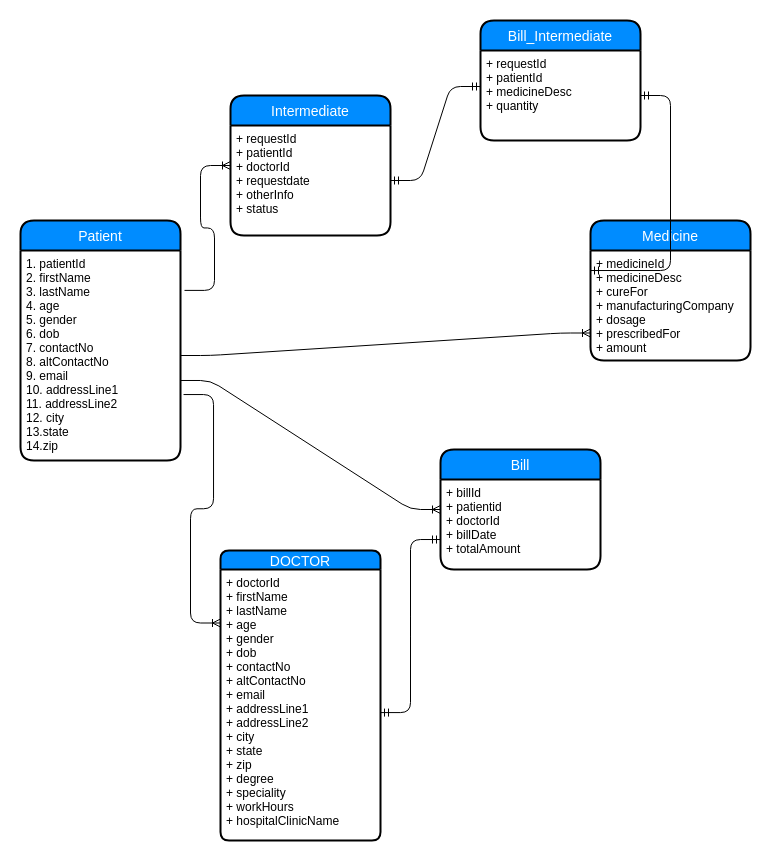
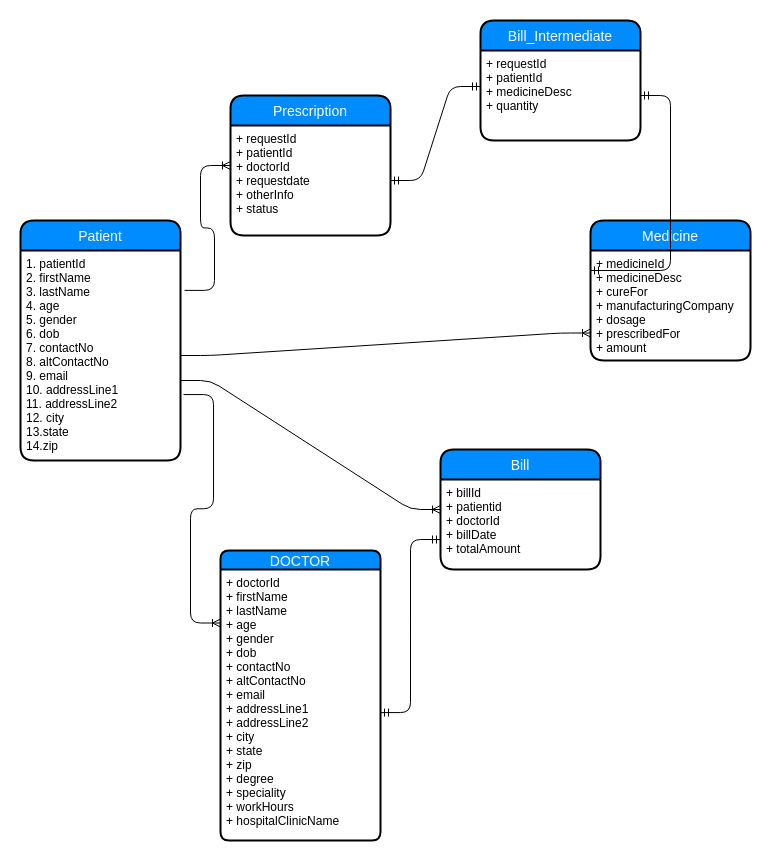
(310, 111) -> (310, 111)
